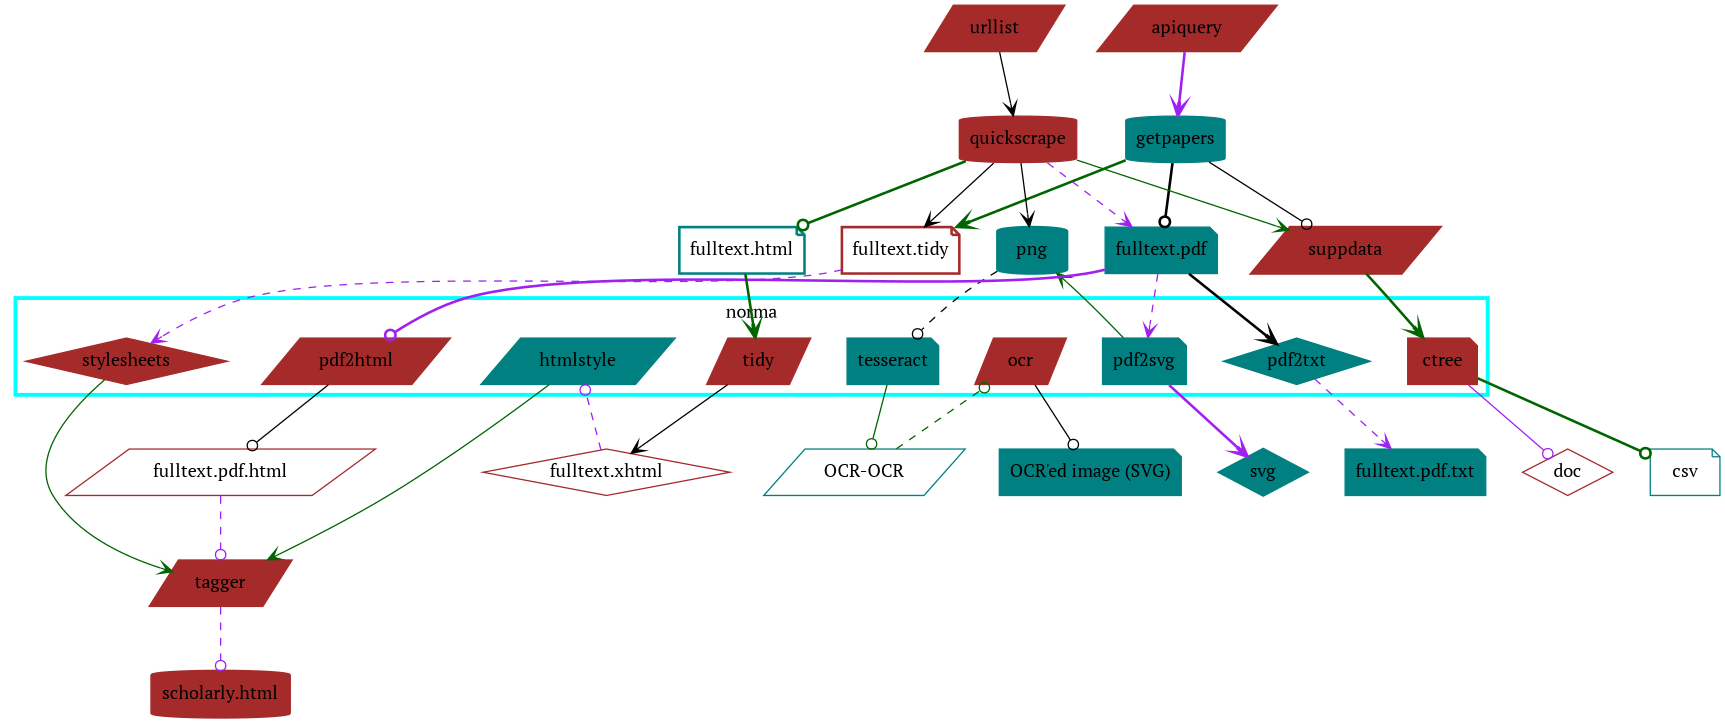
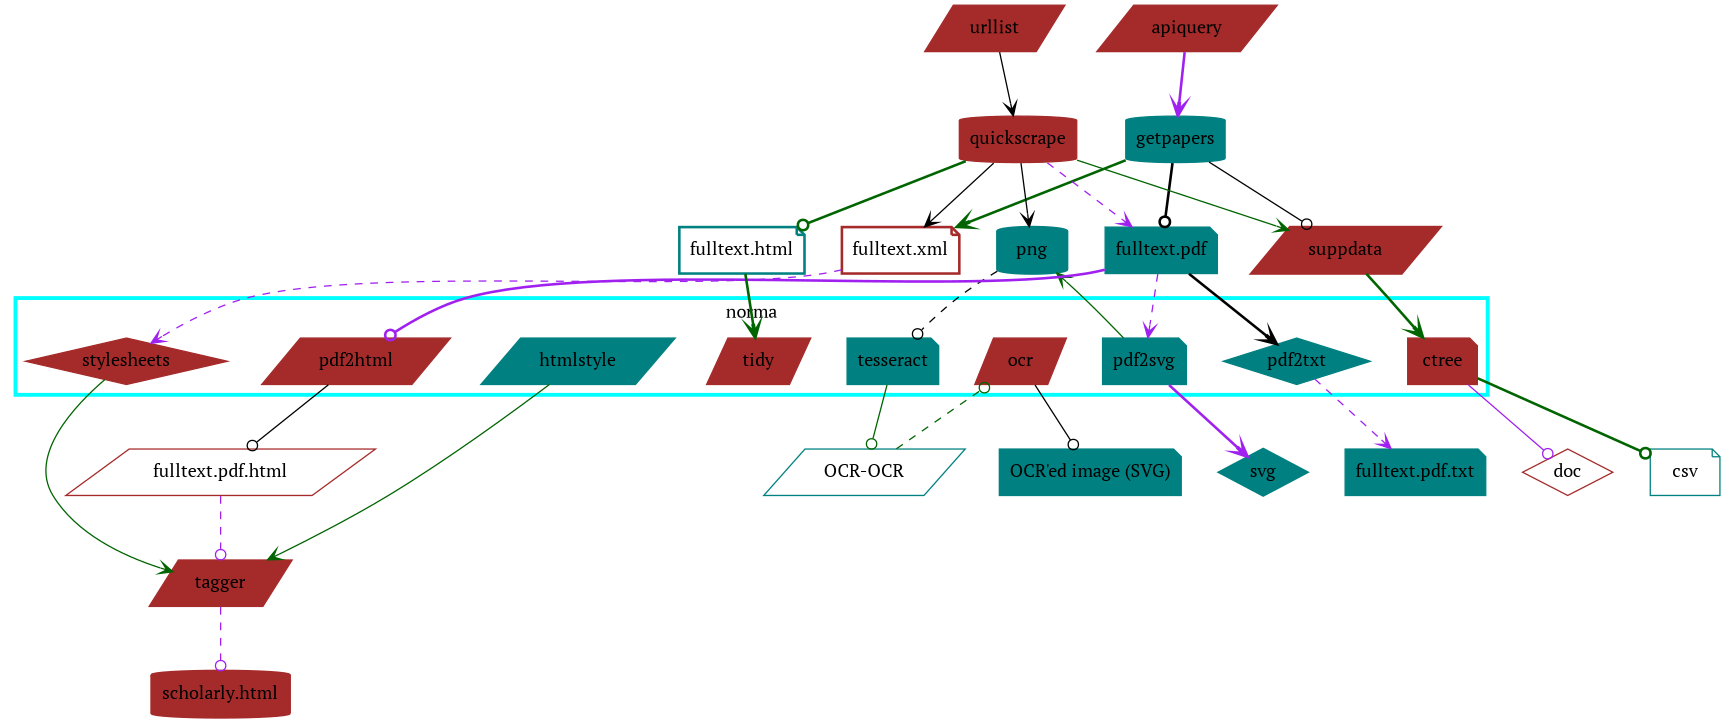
(901, 250) -> (901, 250)
(606, 472) -> none
